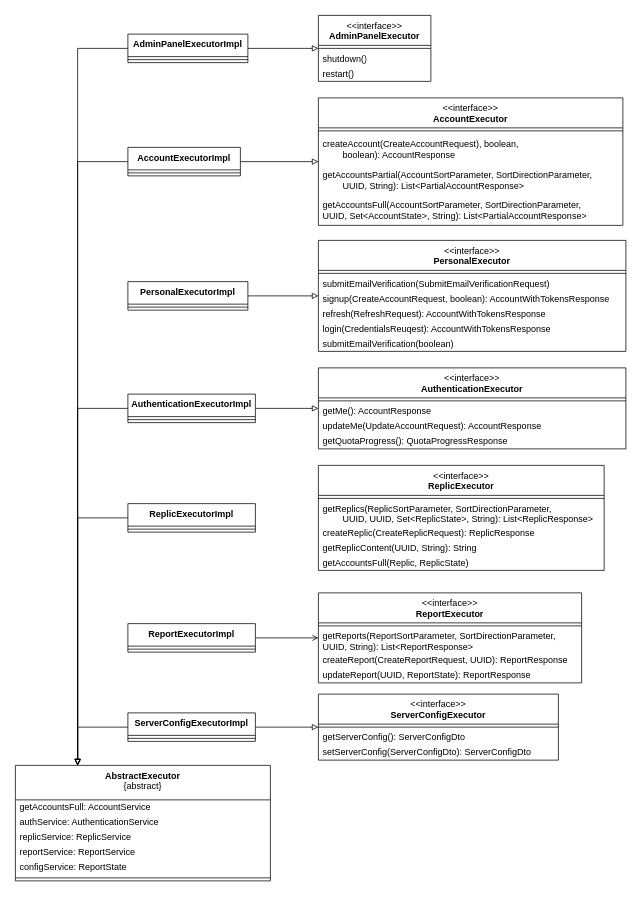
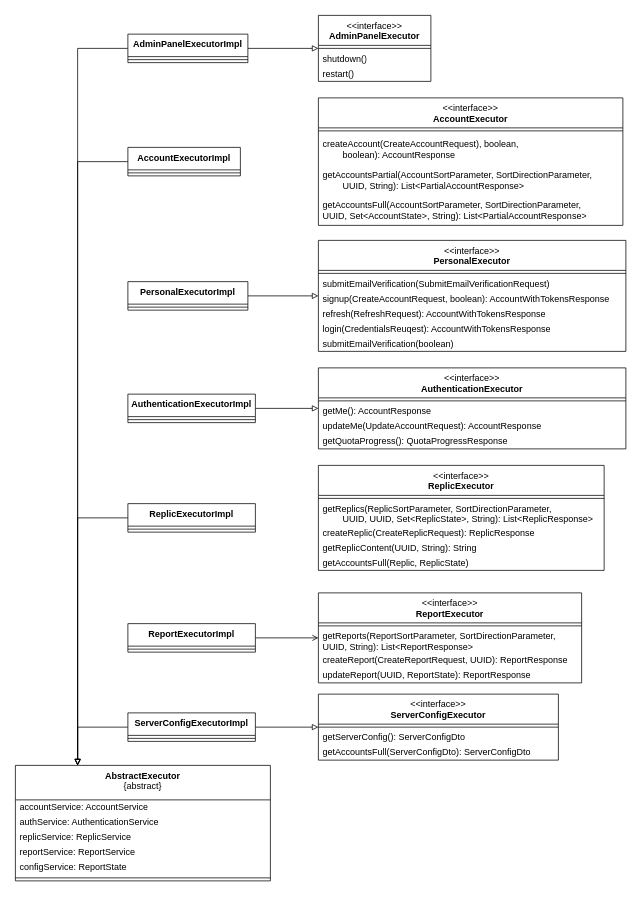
(276, 162) -> none
(104, 408) -> none
(439, 753) -> (439, 753)
(92, 807) -> (91, 807)
